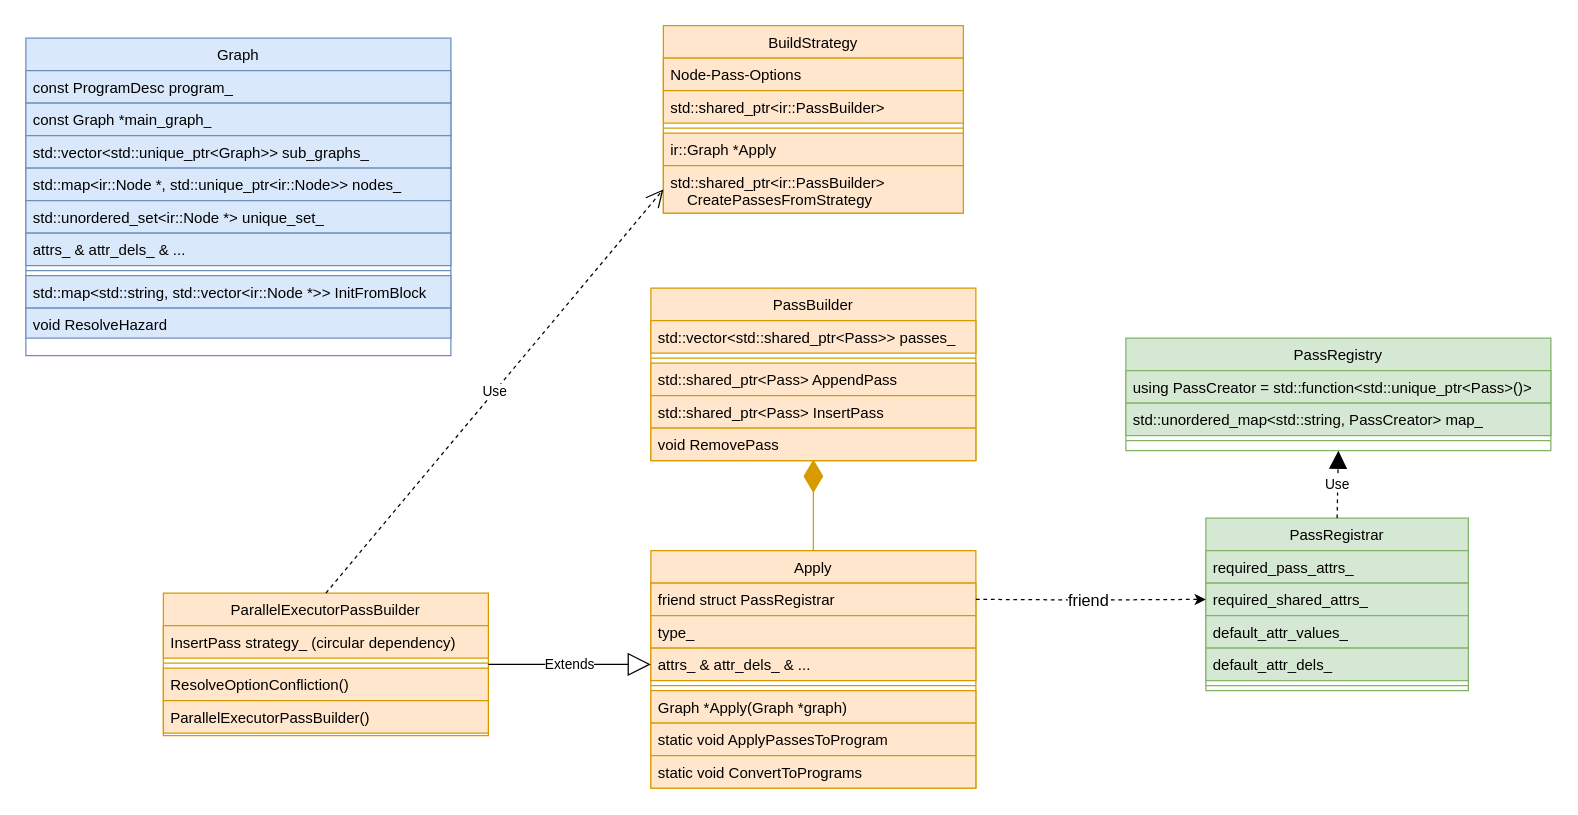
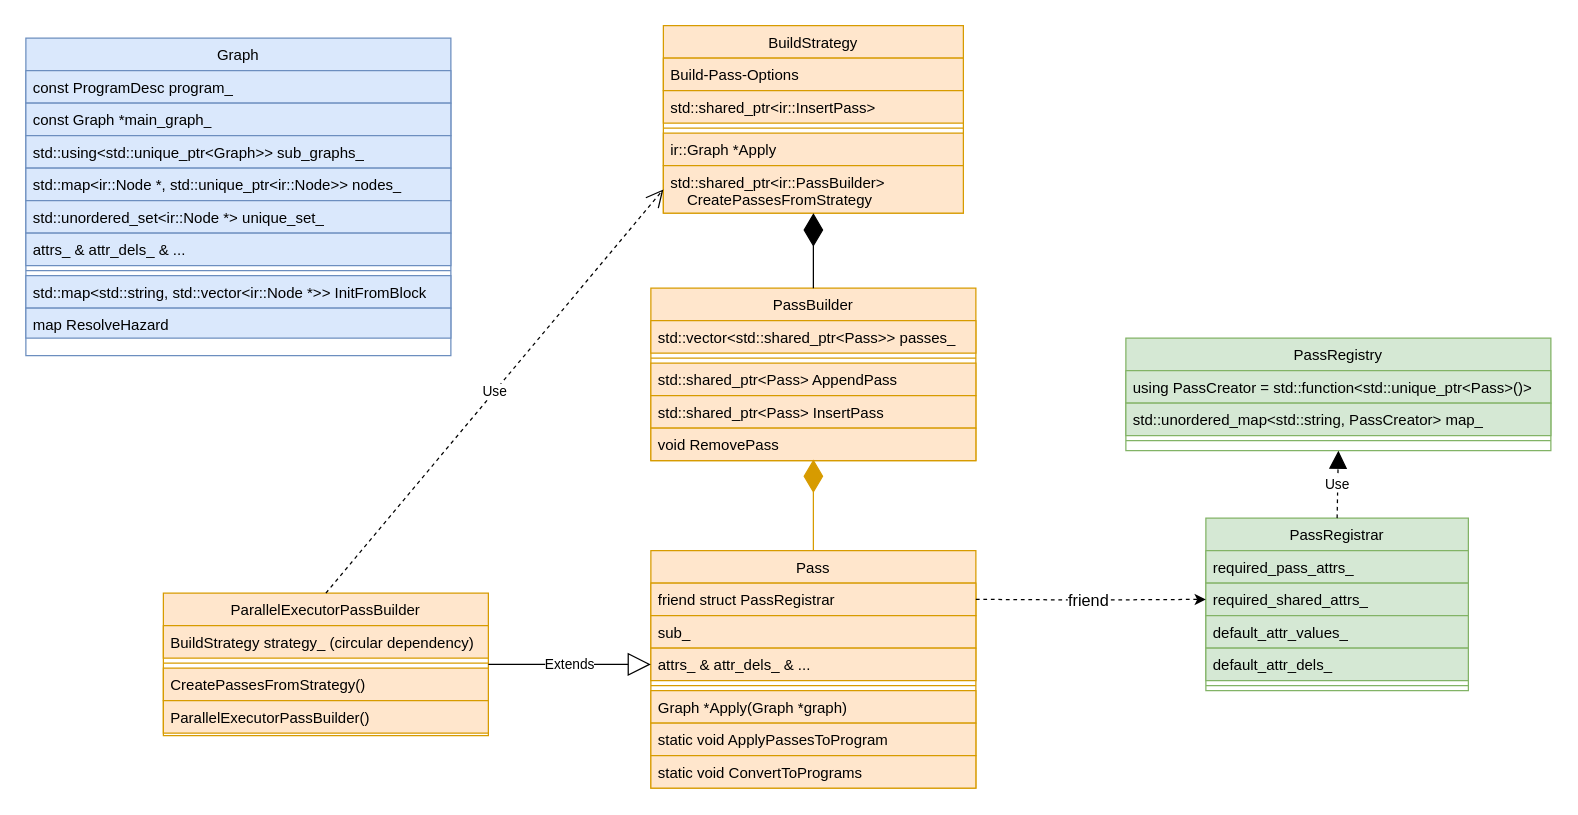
(739, 75) -> (740, 75)
(791, 108) -> (791, 108)
(219, 153) -> (213, 153)
none -> (813, 267)
(103, 326) -> (101, 326)
(813, 568) -> (813, 568)
(679, 633) -> (674, 633)
(337, 643) -> (345, 643)
(269, 685) -> (279, 685)
